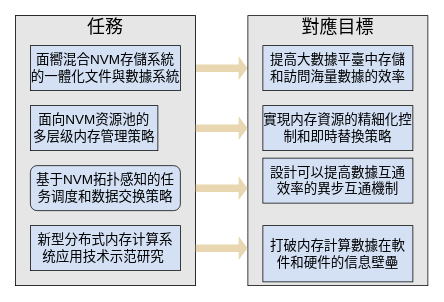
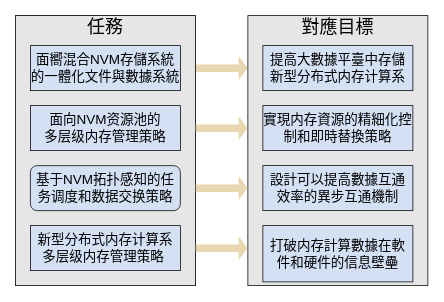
(338, 68) -> (338, 68)
(94, 128) -> (105, 128)
(338, 180) -> (338, 188)
(105, 248) -> (105, 248)
